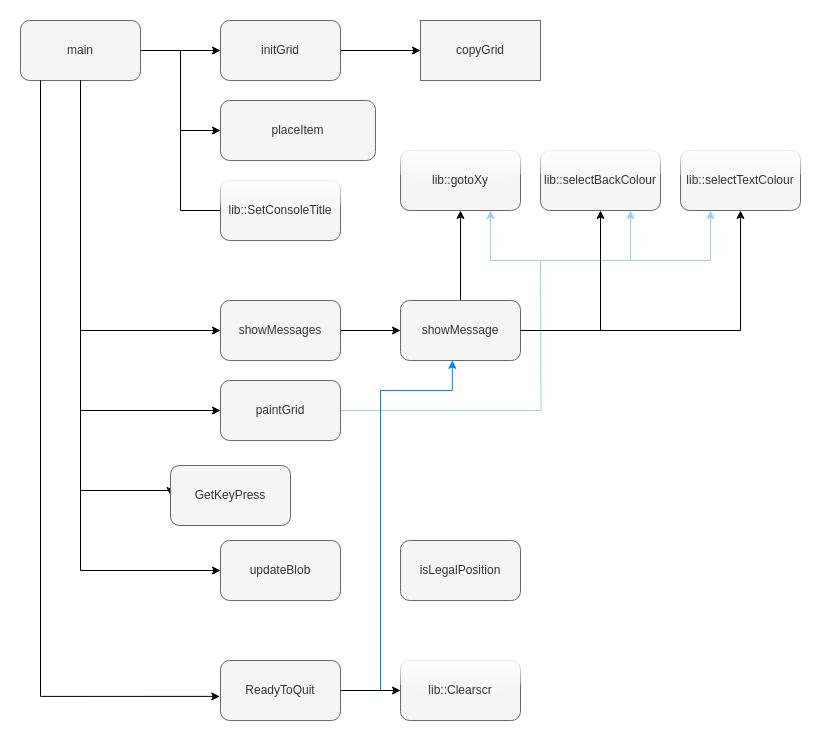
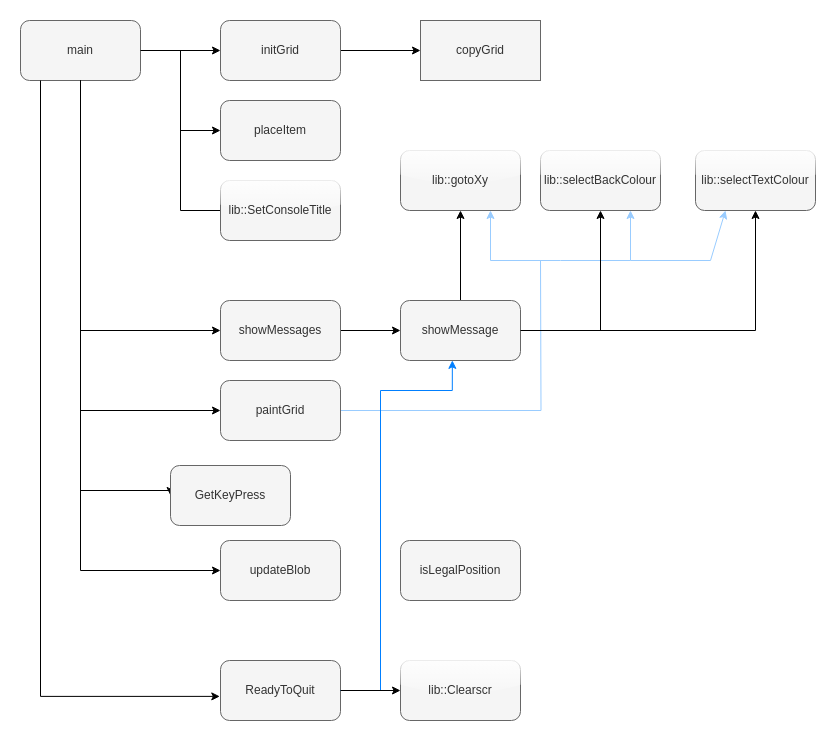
(298, 131) -> (281, 131)
(741, 181) -> (756, 181)
